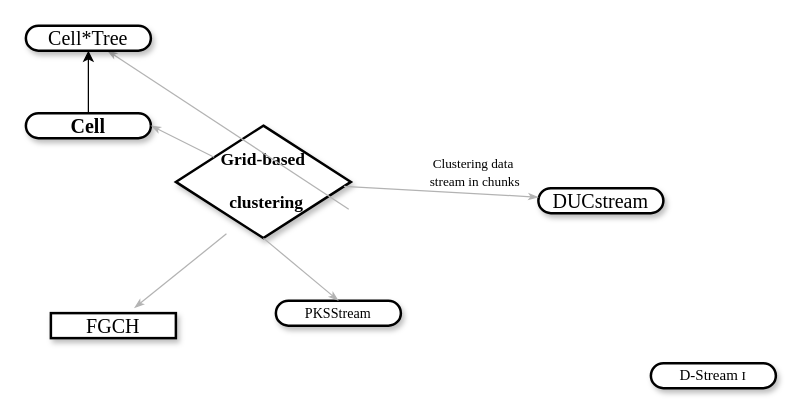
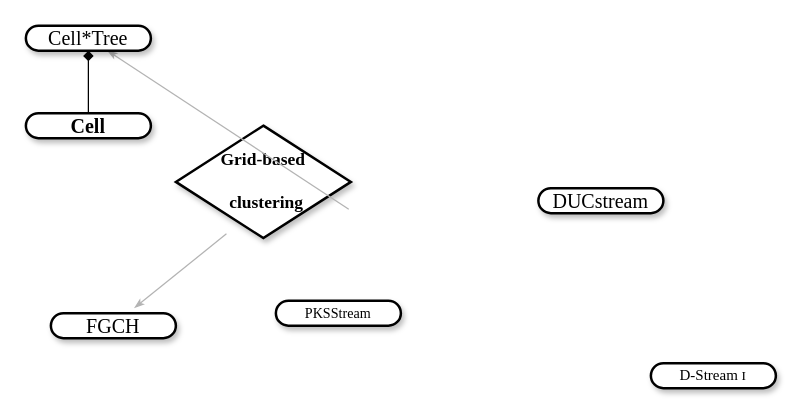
(88, 61) -> (88, 61)
(186, 143) -> none
(345, 186) -> none
(298, 267) -> none
(113, 326) -> (113, 326)
